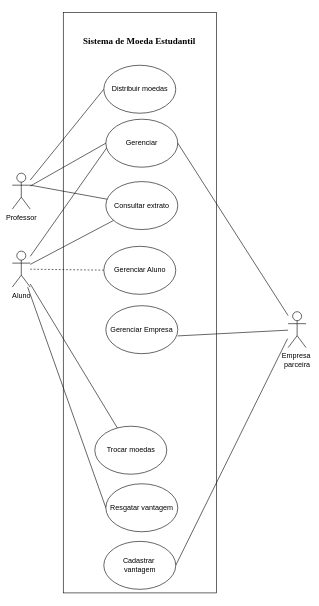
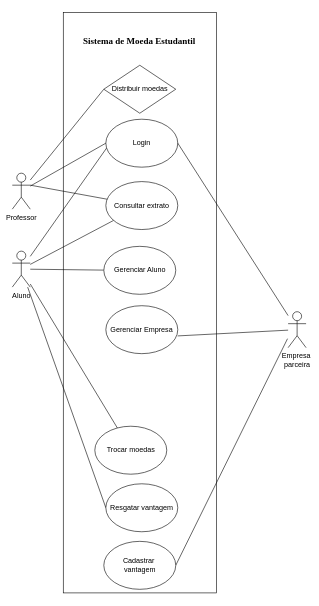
(140, 89) -> (140, 89)
(142, 143) -> (142, 143)
(67, 270) -> (67, 270)
